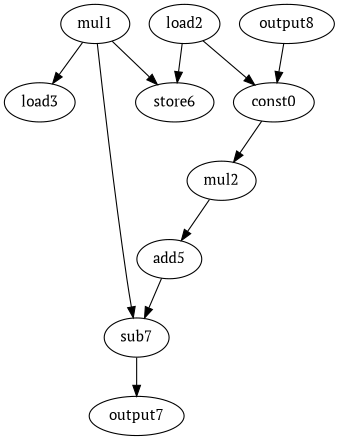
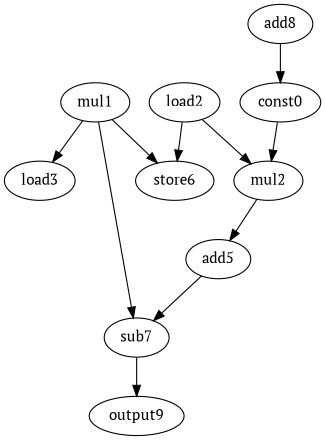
(287, 24) -> (280, 24)
(225, 59) -> (223, 138)
(137, 416) -> (137, 416)
